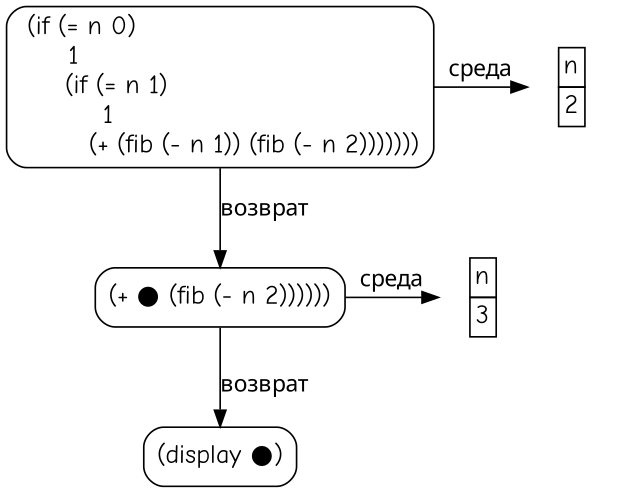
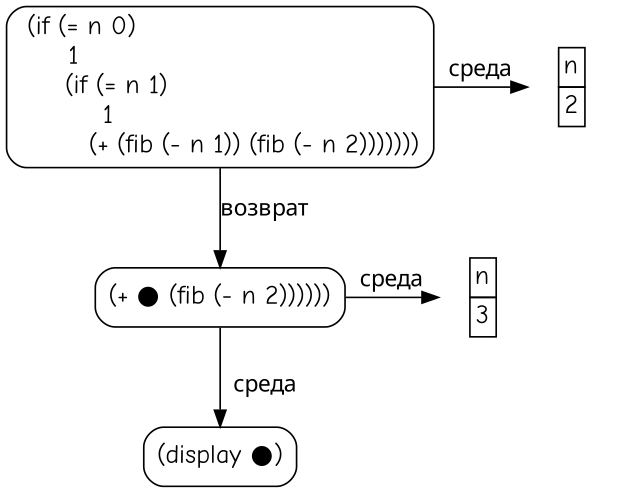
(265, 385) -> (265, 385)
